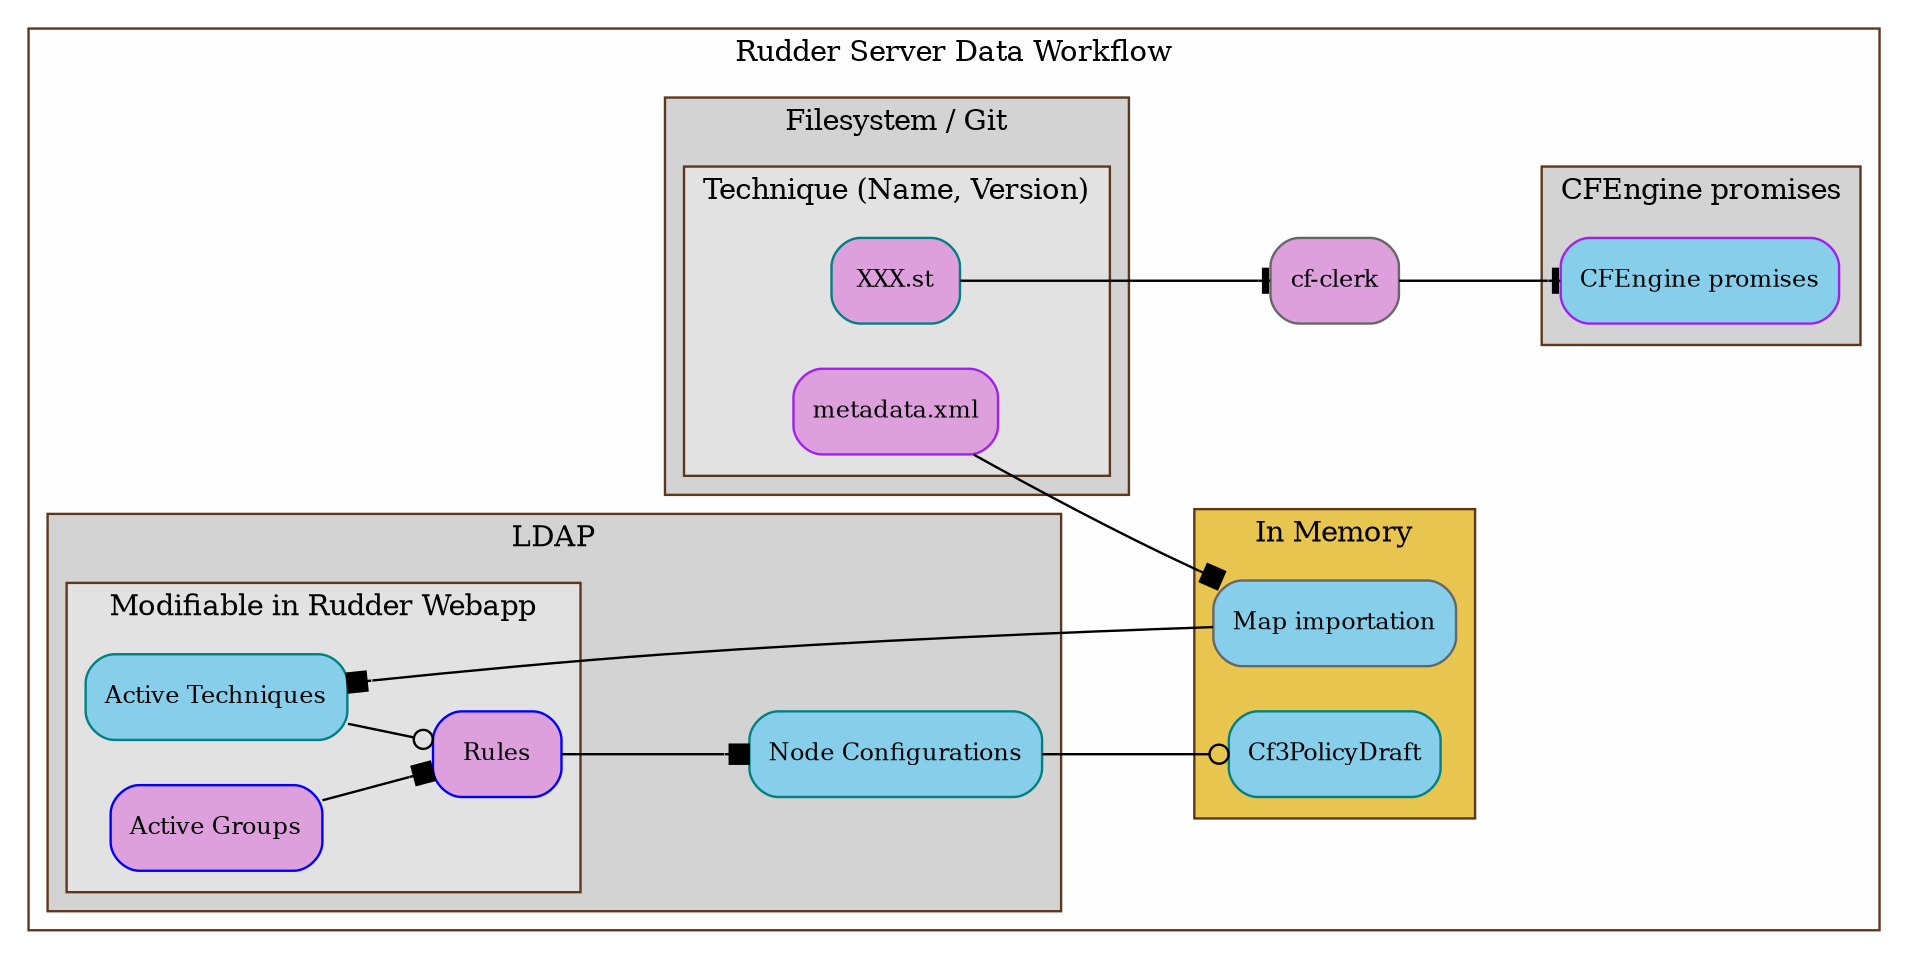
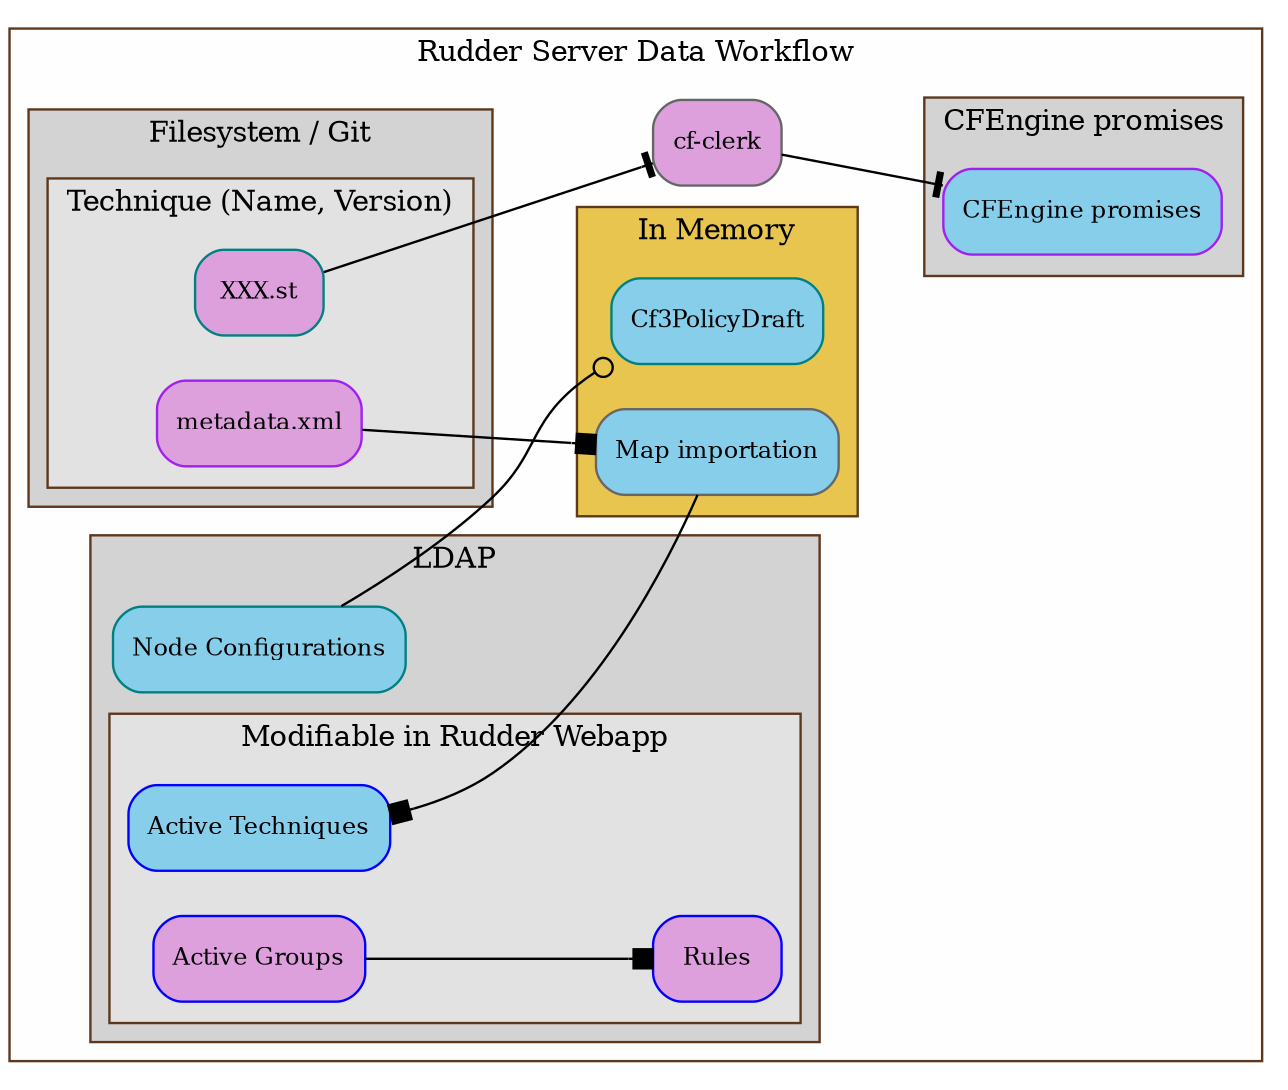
(217, 697) -> (259, 828)
(381, 731) -> none
(643, 754) -> none
